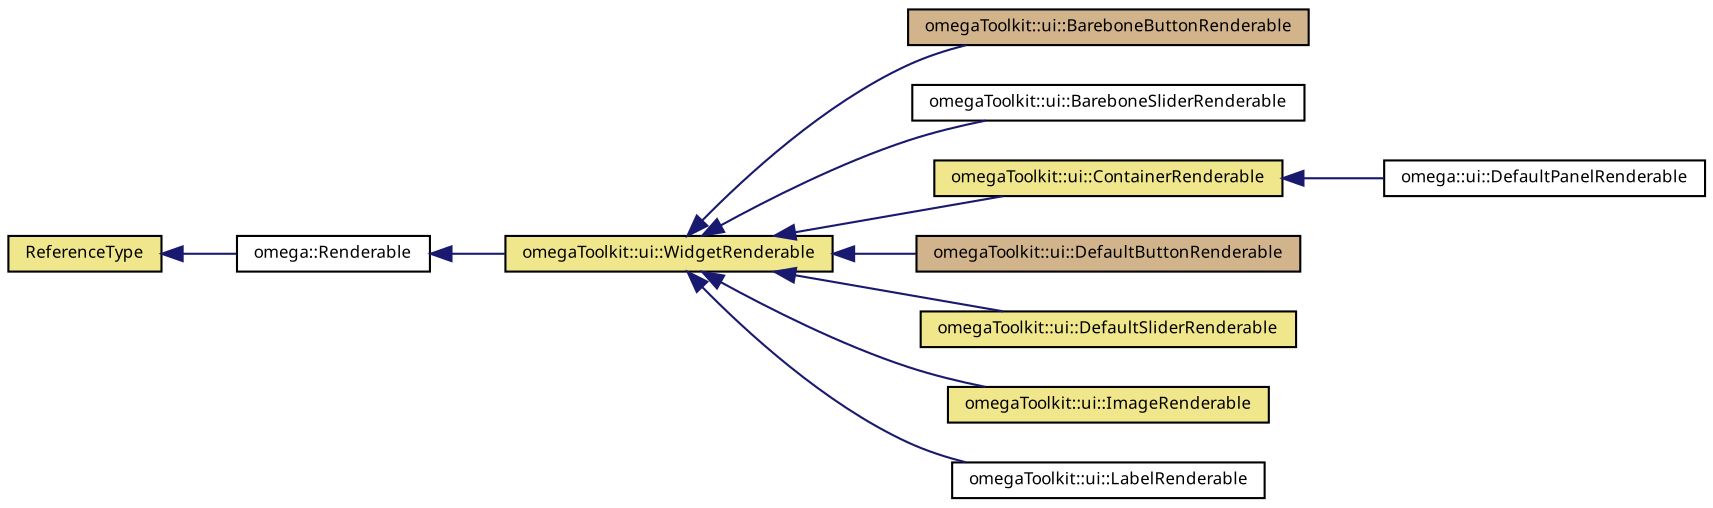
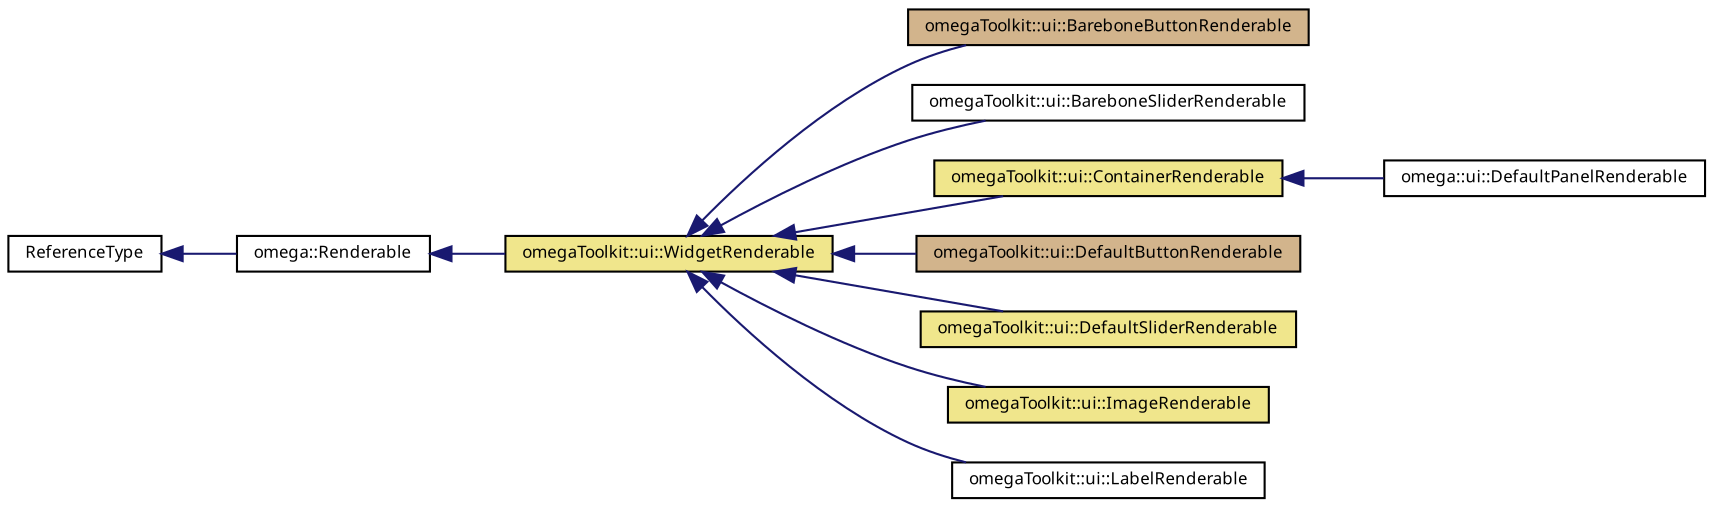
(85, 254) -> (85, 254)
